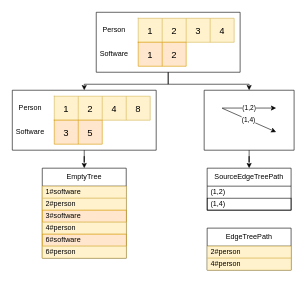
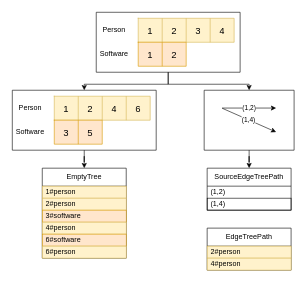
(138, 108) -> (138, 108)
(66, 192) -> (62, 192)
